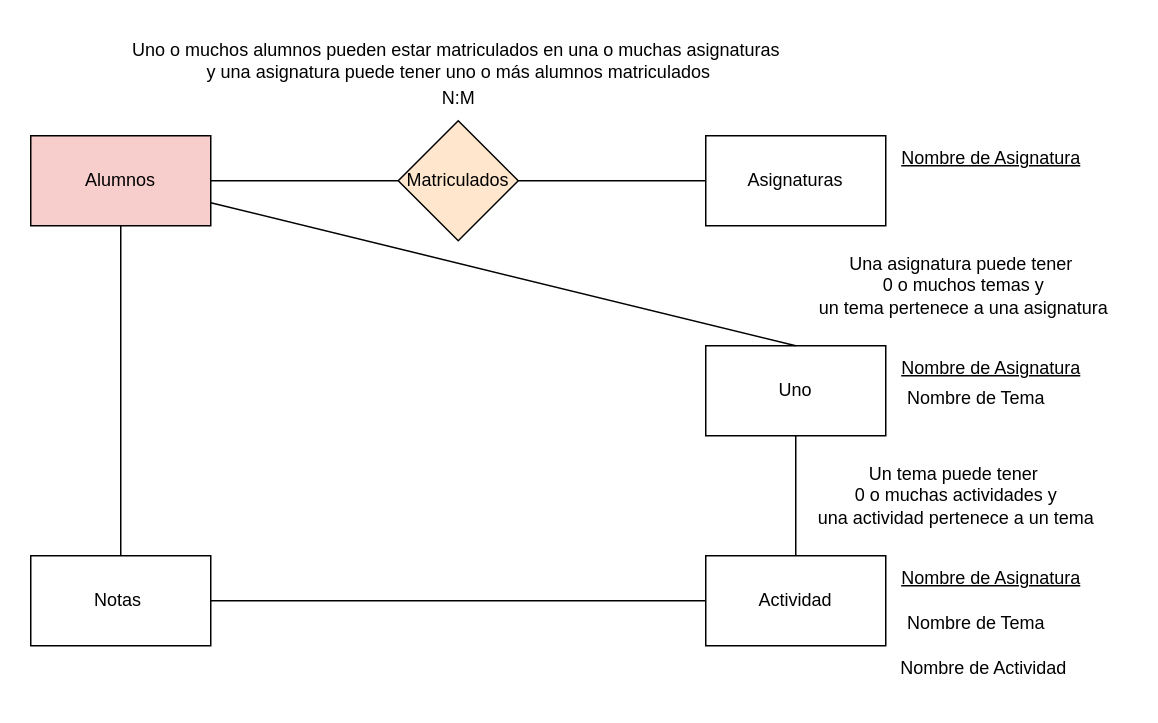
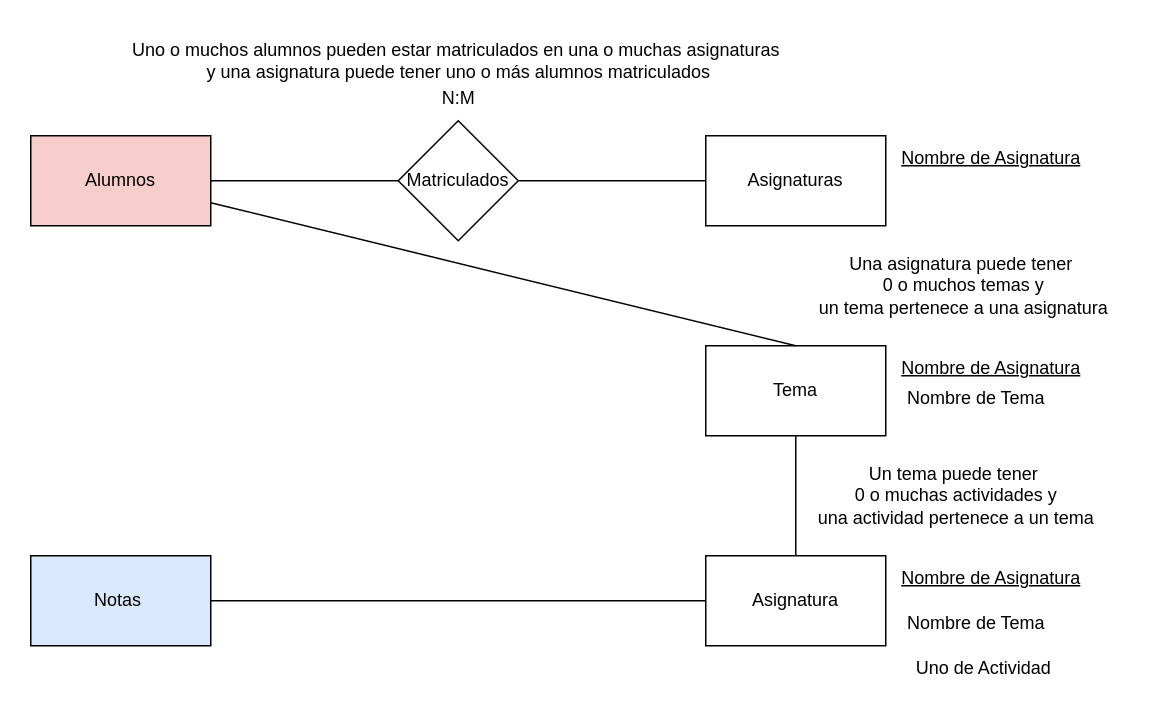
(458, 181) -> (458, 181)
(121, 391) -> none
(796, 391) -> (796, 391)
(121, 601) -> (121, 601)
(796, 601) -> (796, 601)
(984, 668) -> (984, 668)
